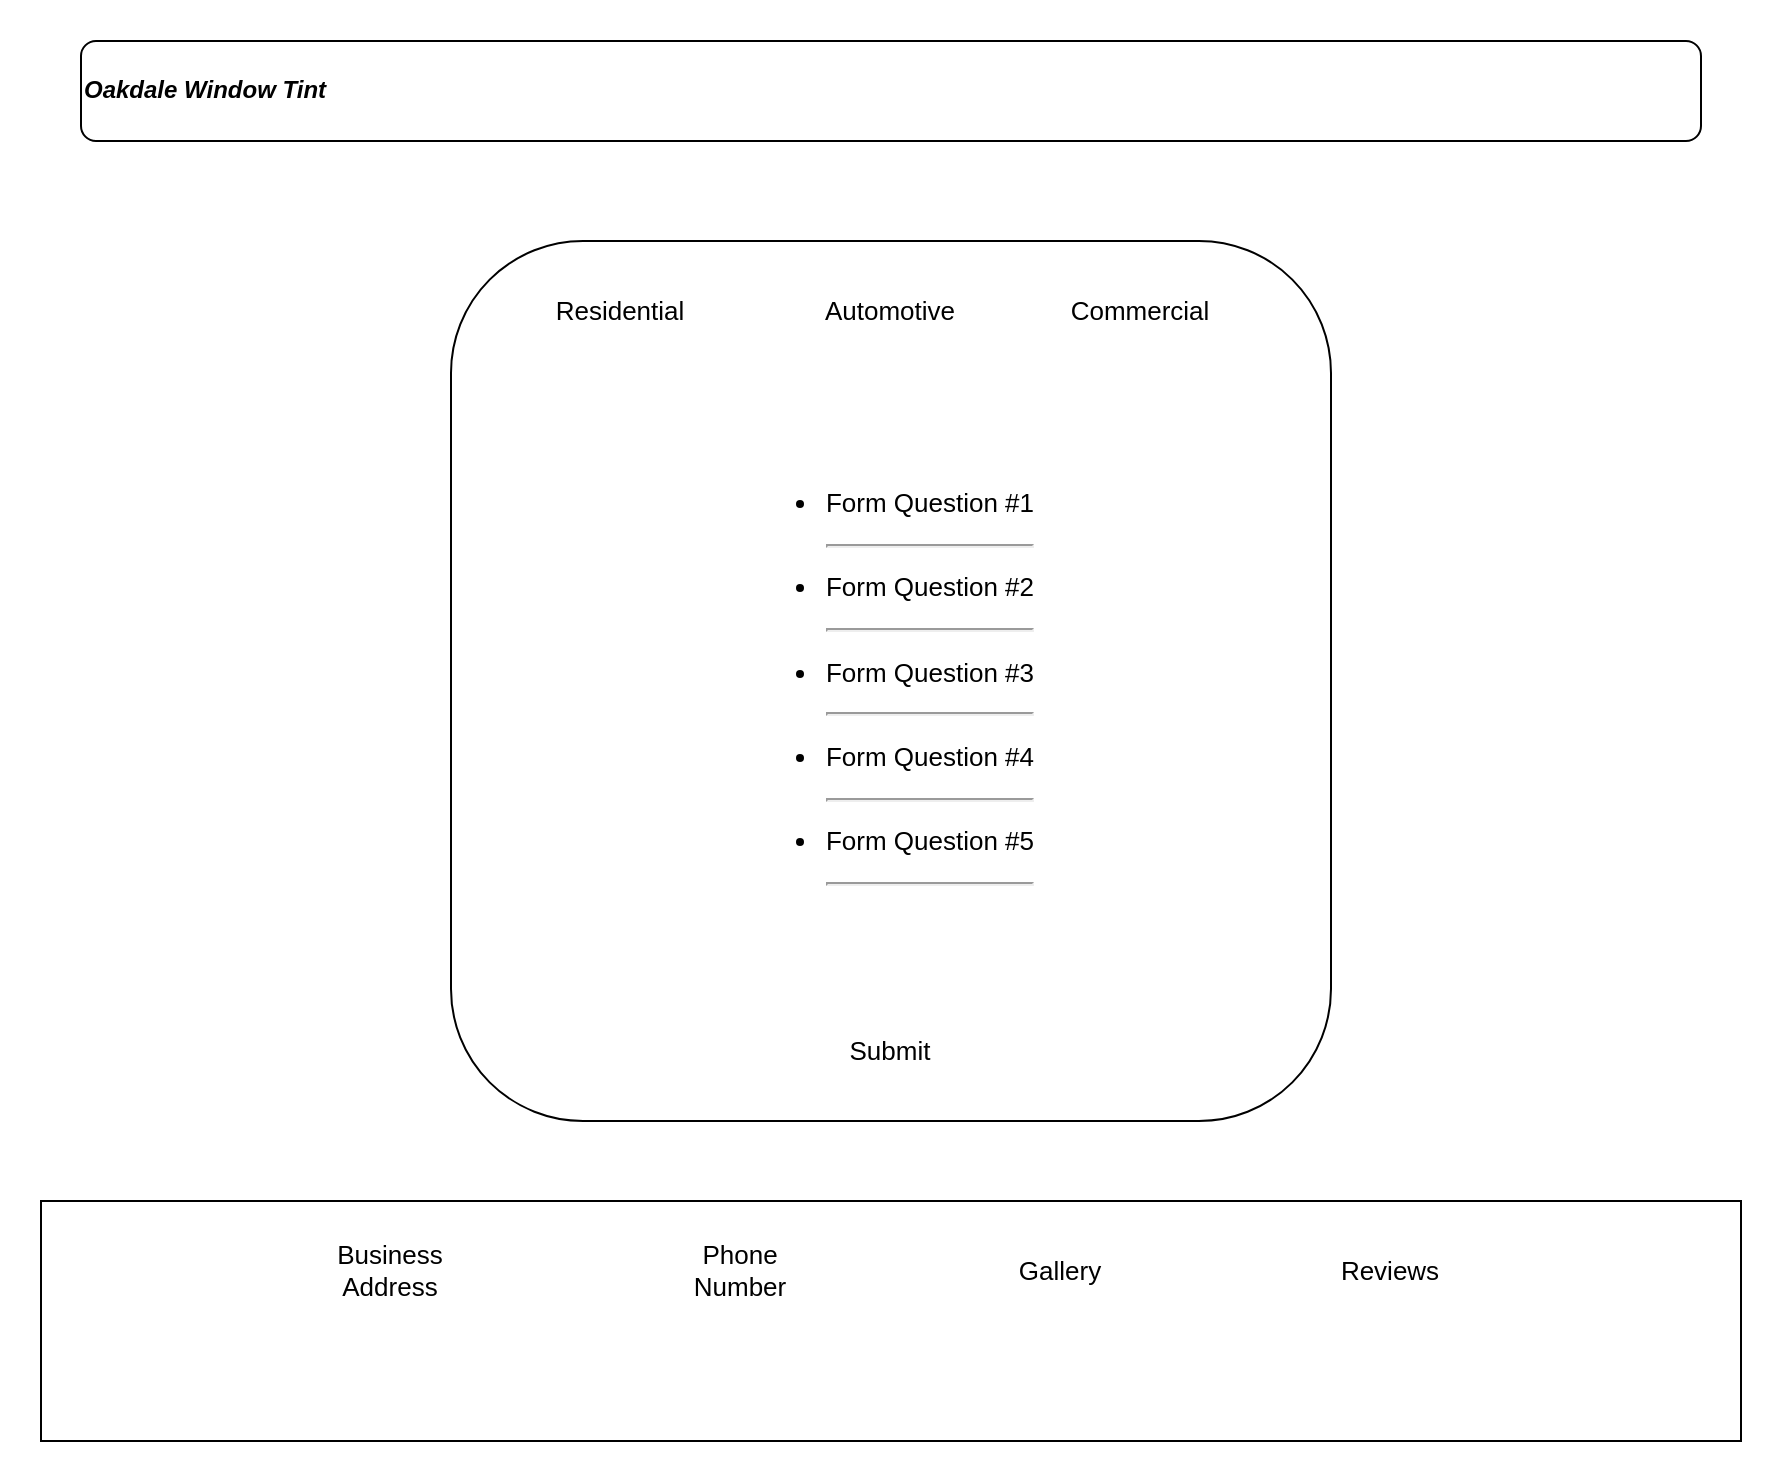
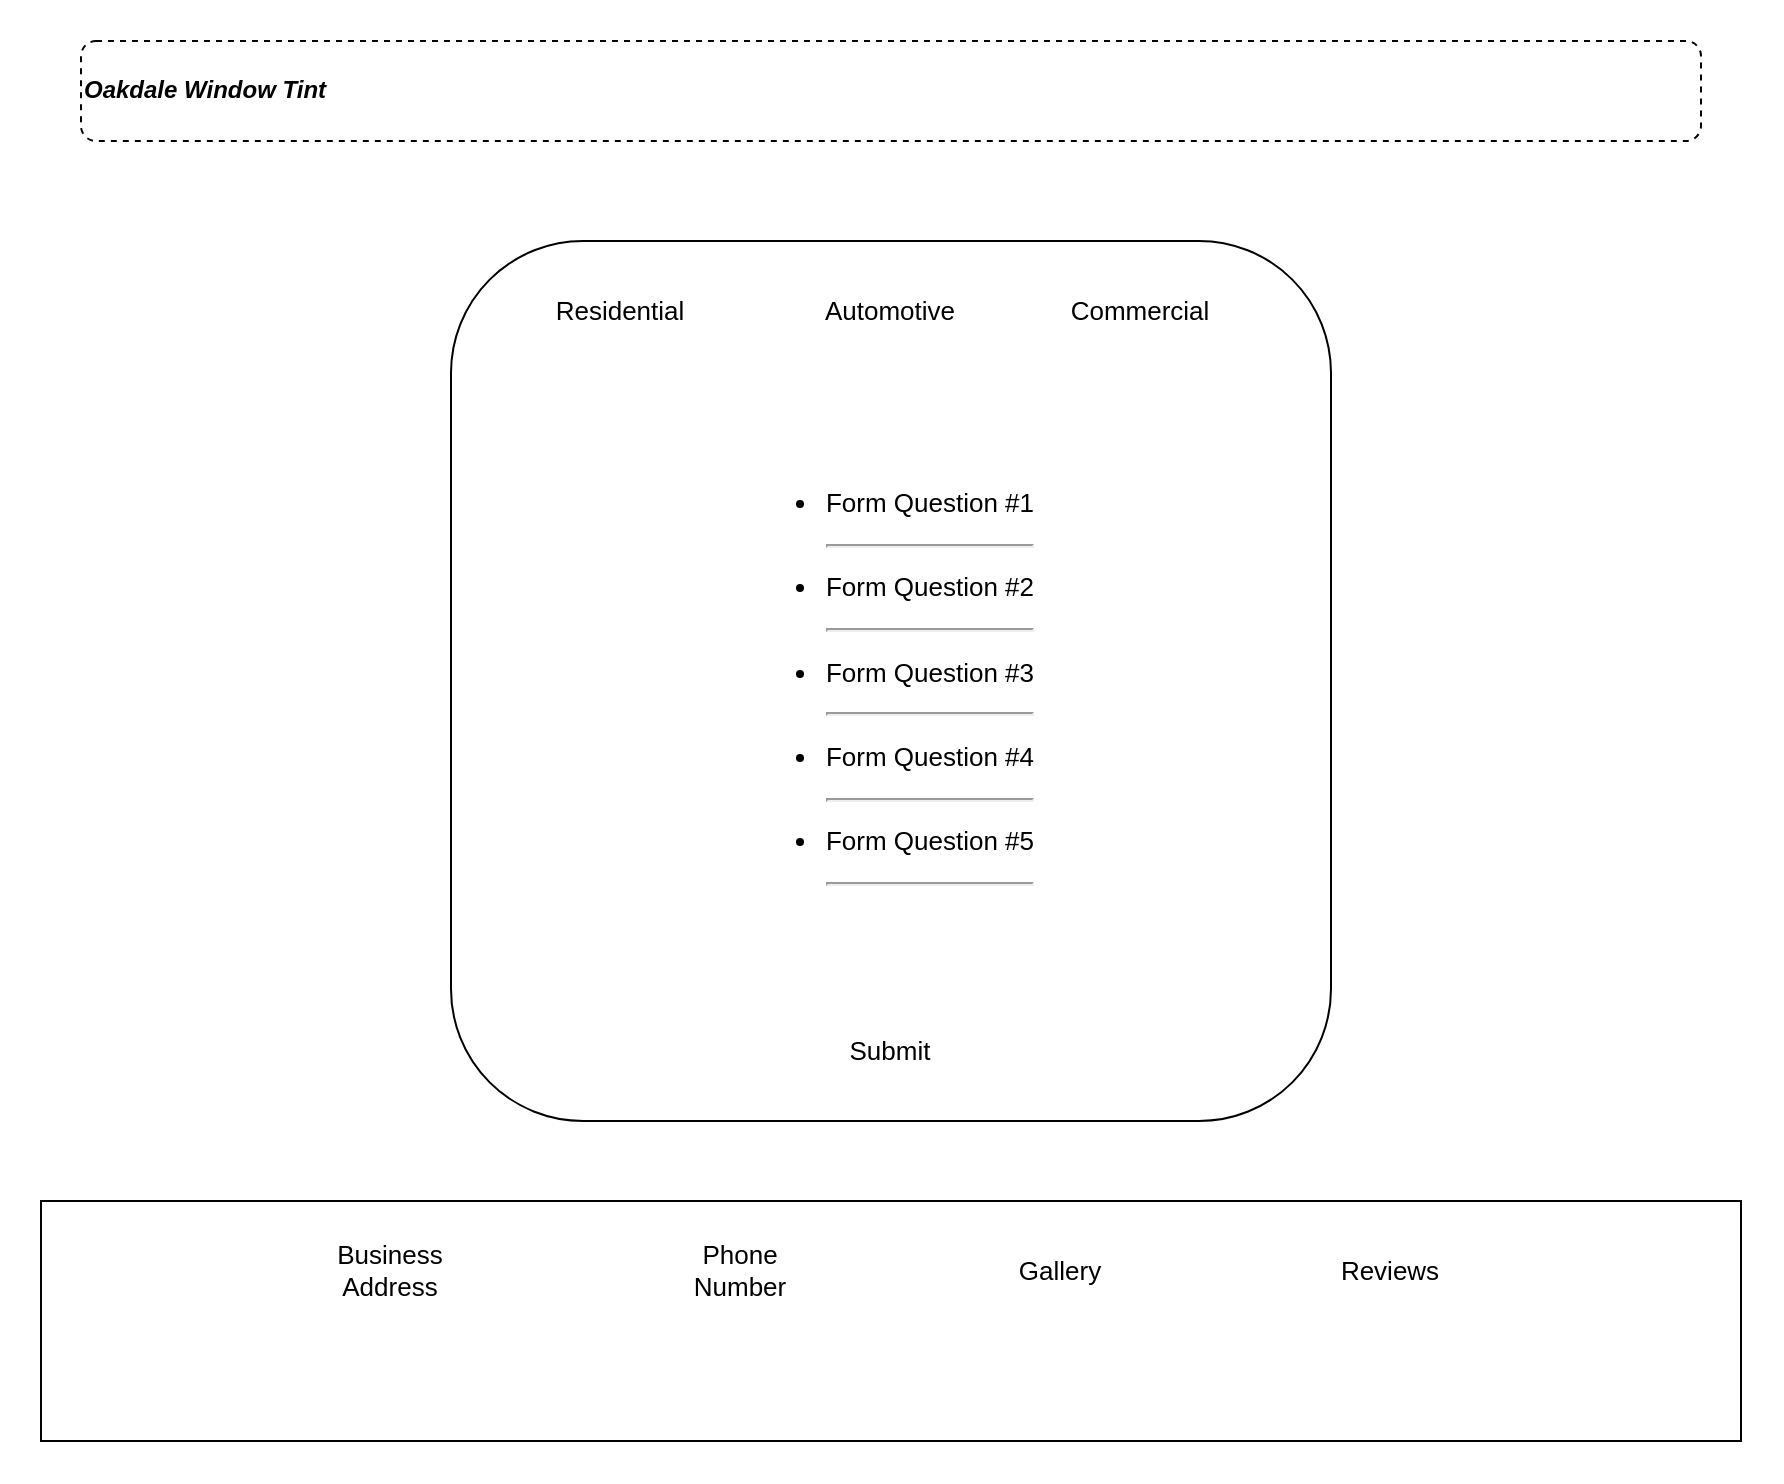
(891, 91) -> (891, 91)
